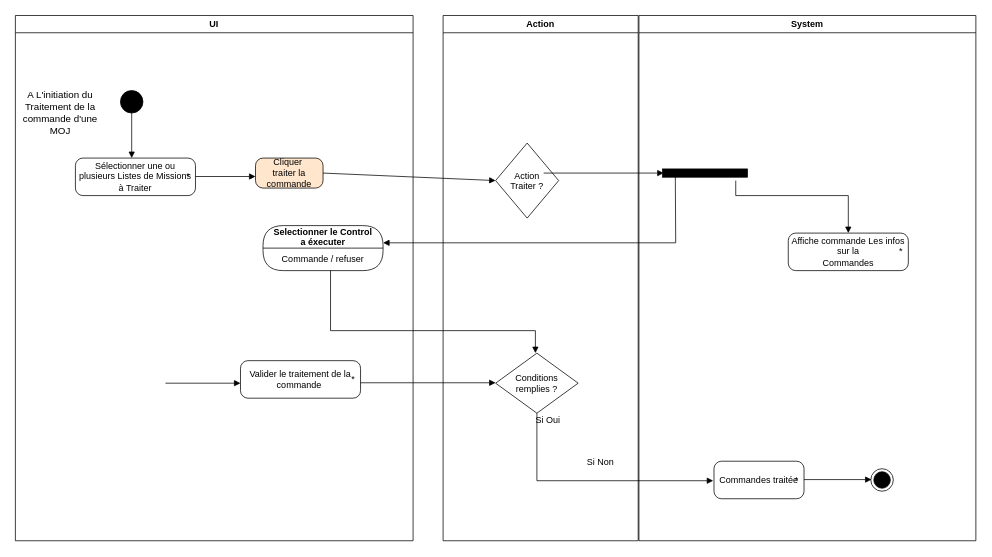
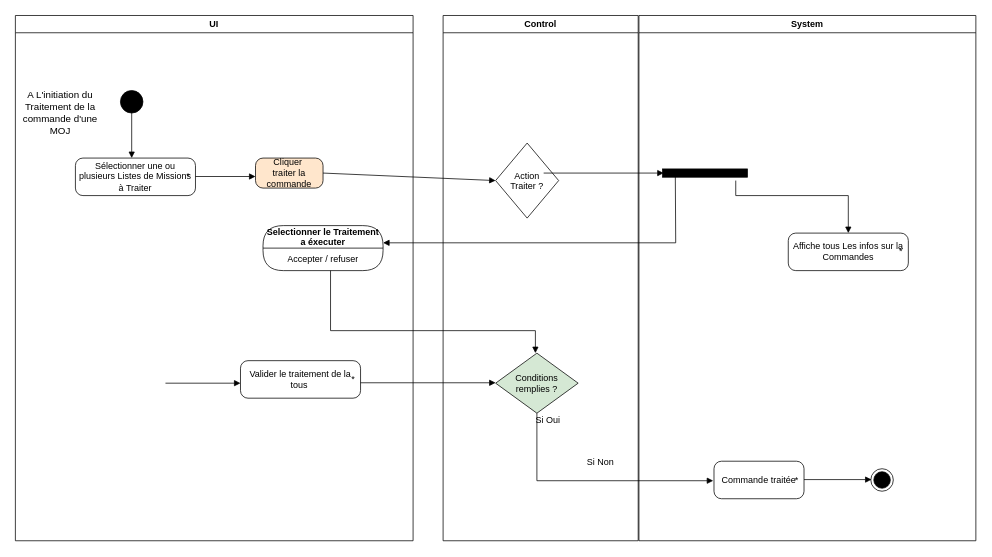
(540, 24) -> (540, 24)
(323, 232) -> (323, 232)
(848, 252) -> (848, 252)
(323, 259) -> (323, 259)
(300, 379) -> (300, 379)
(537, 383) -> (537, 383)
(759, 480) -> (759, 480)
